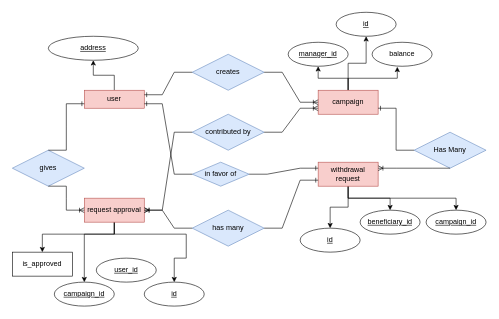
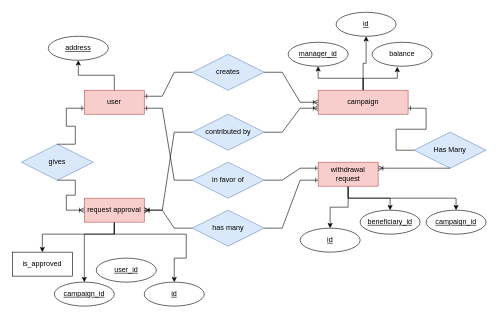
(93, 48) -> (78, 48)
(114, 99) -> (114, 102)
(348, 102) -> (363, 102)
(48, 168) -> (57, 162)
(221, 174) -> (228, 180)
